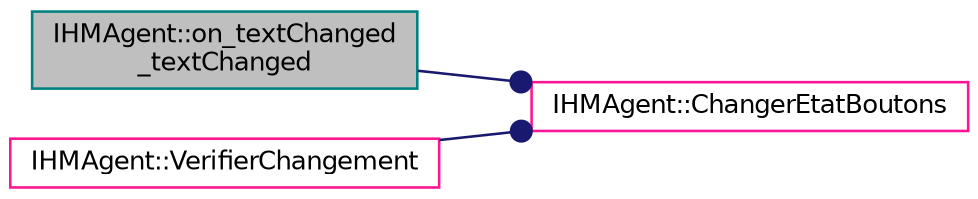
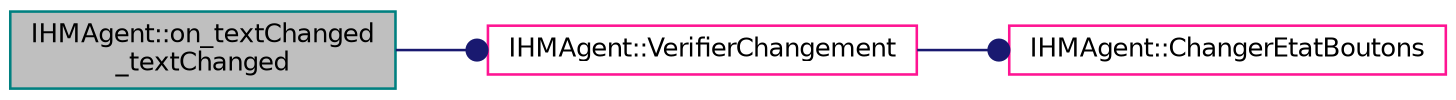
(464, 76) -> (431, 50)
